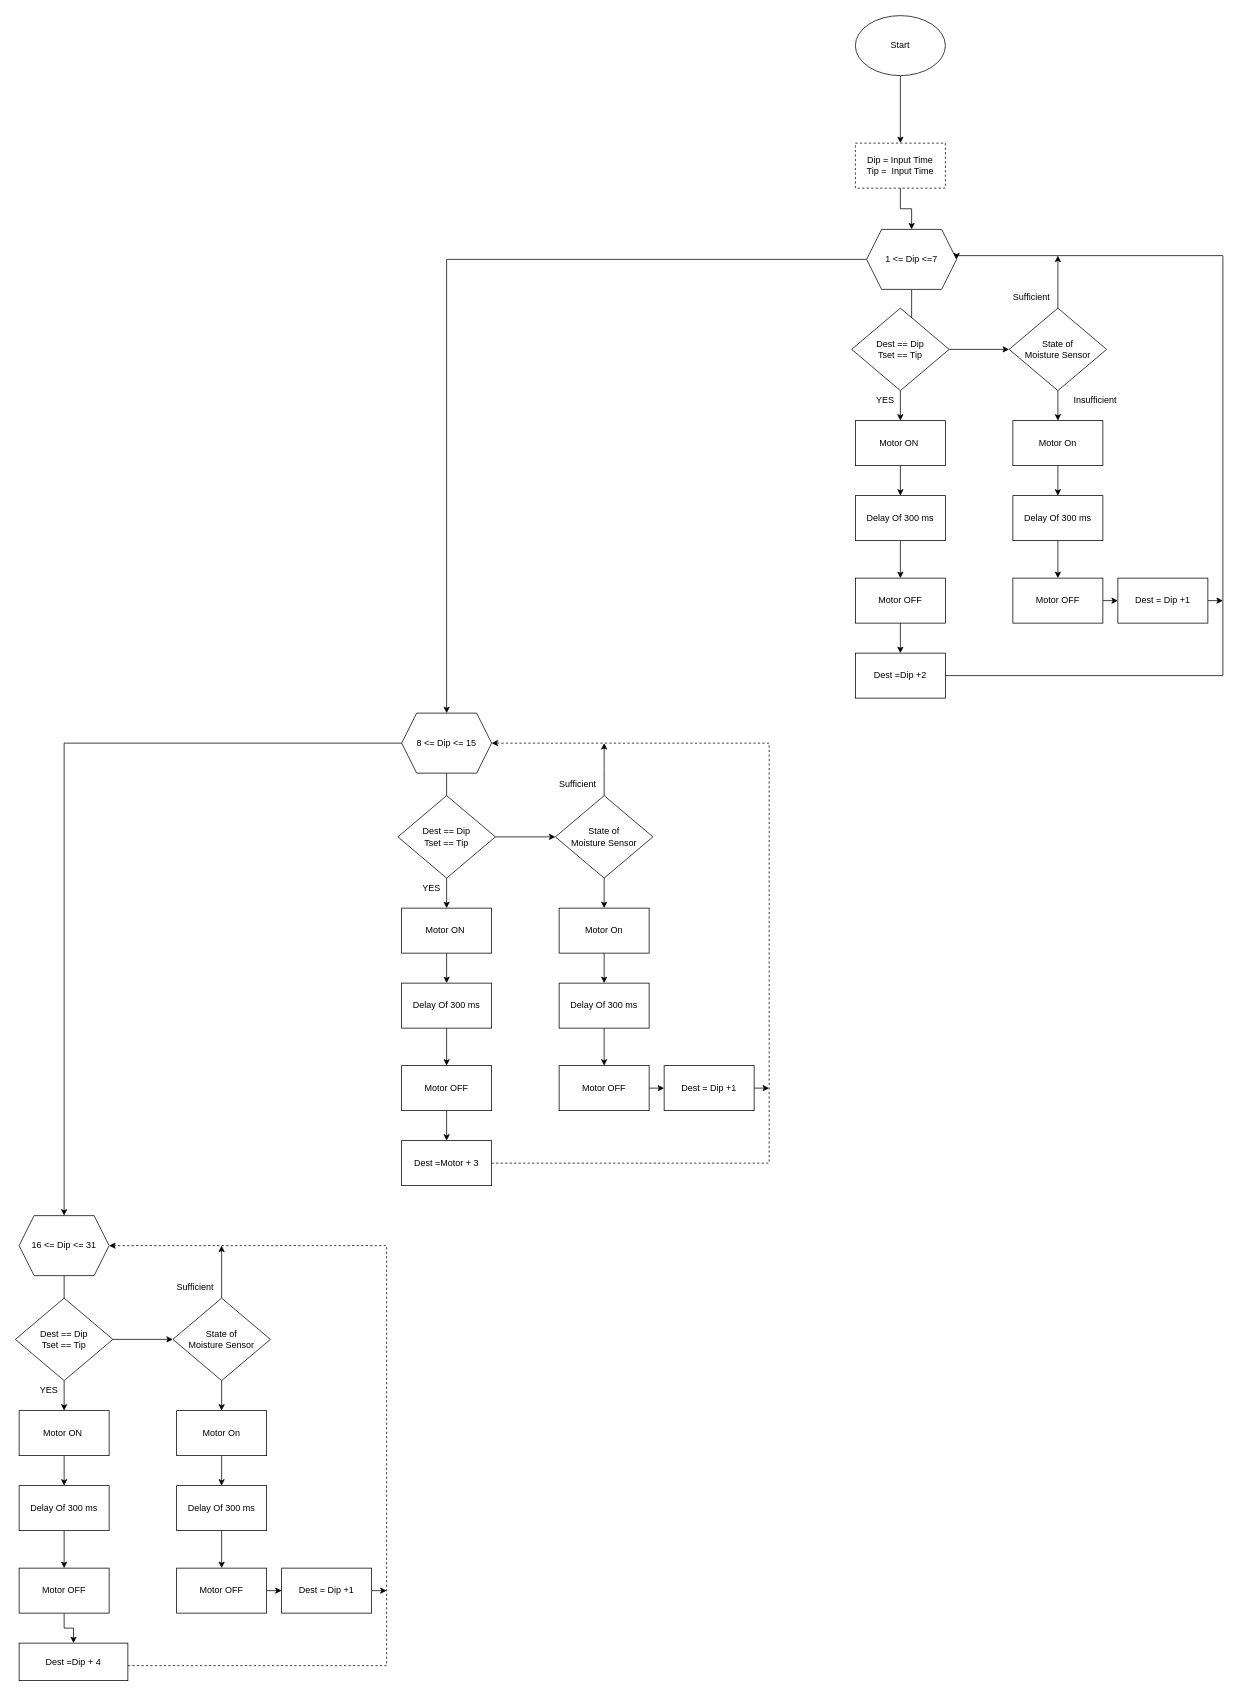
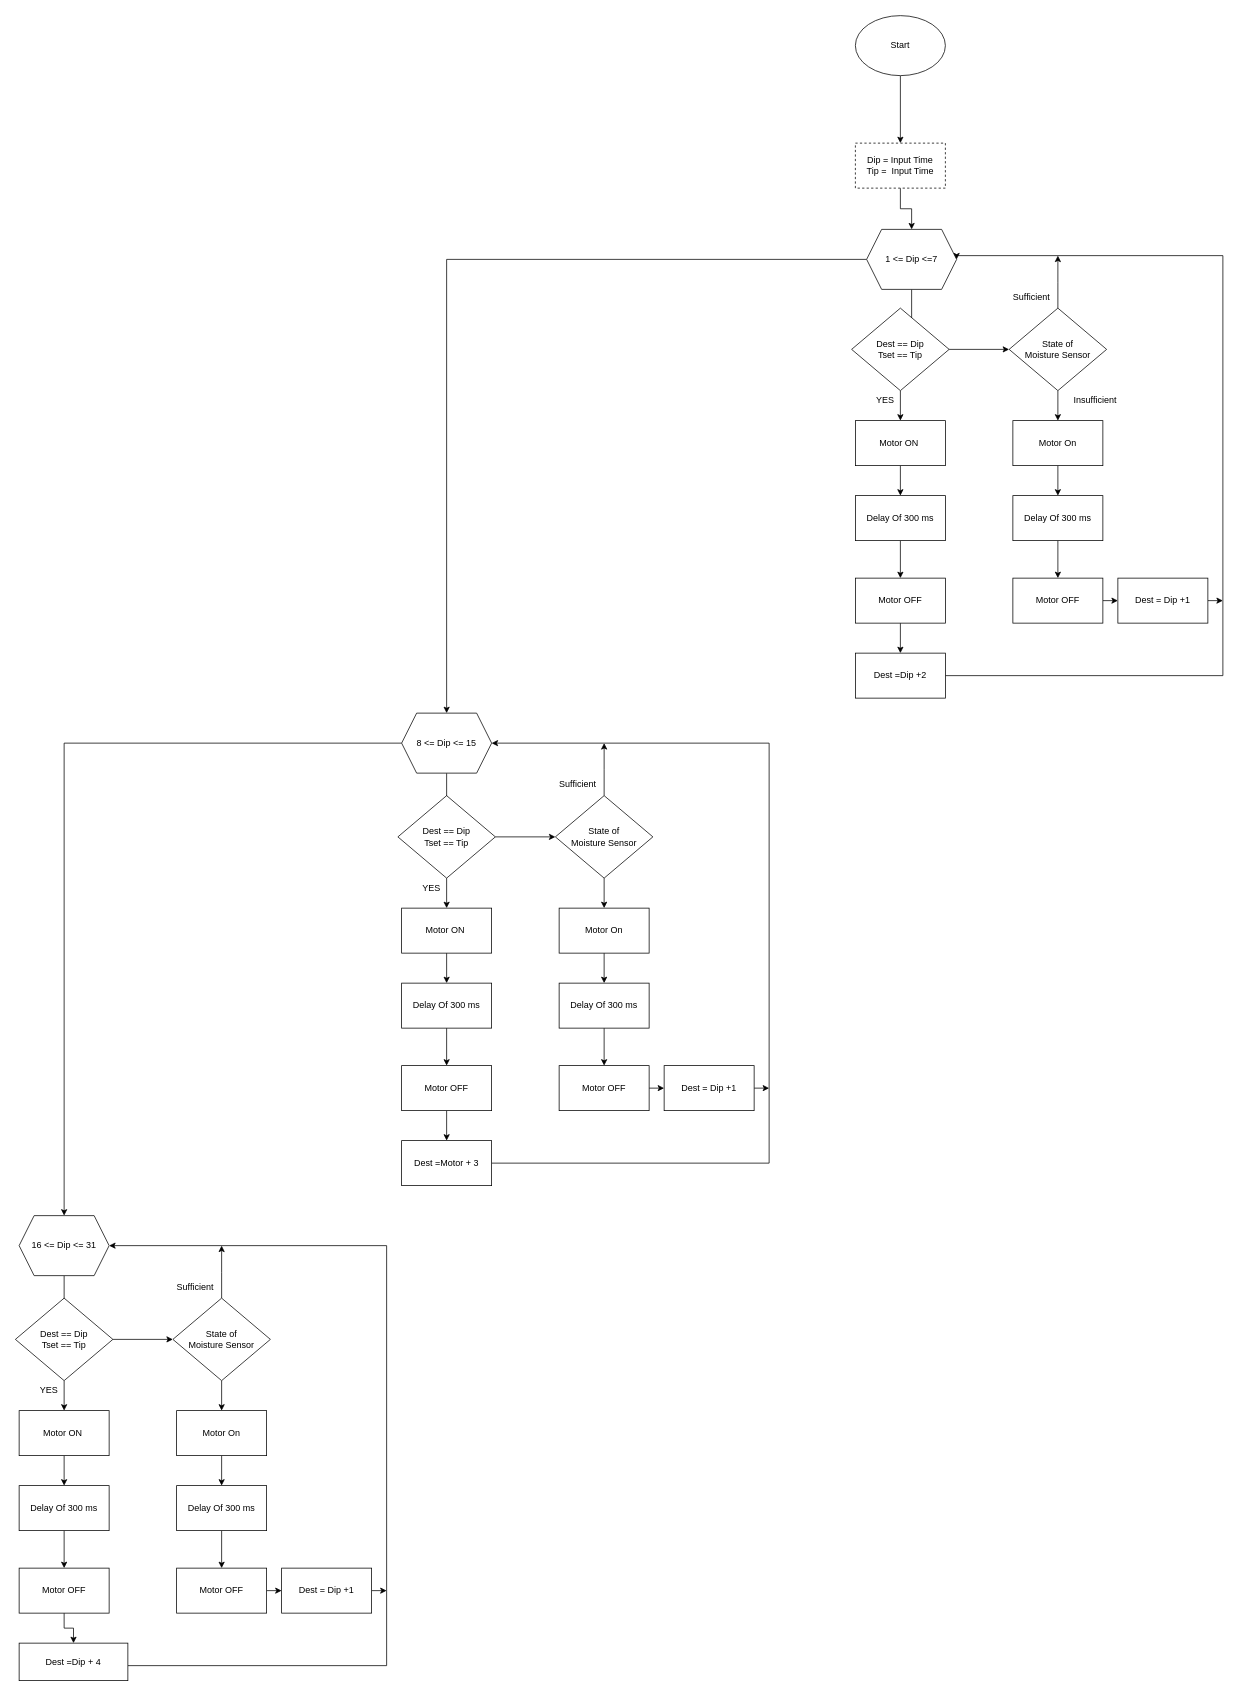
(769, 956) -> (769, 956)
(387, 1448) -> (387, 1448)
